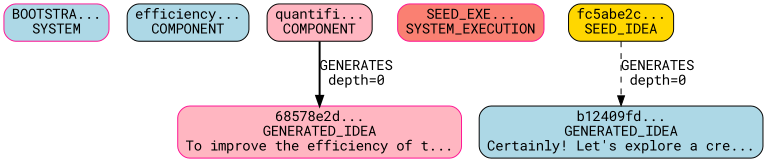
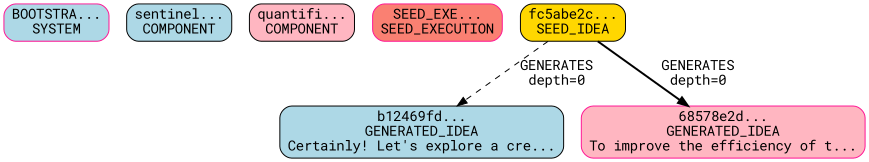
(188, 23) -> (179, 23)
(471, 23) -> (437, 23)
(320, 68) -> (639, 71)
(621, 132) -> (422, 132)
